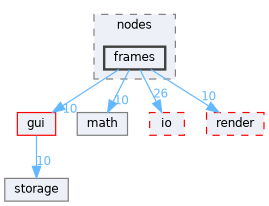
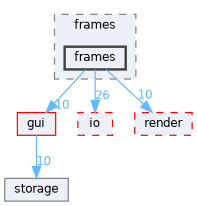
(135, 26) -> (95, 26)
(102, 124) -> none
